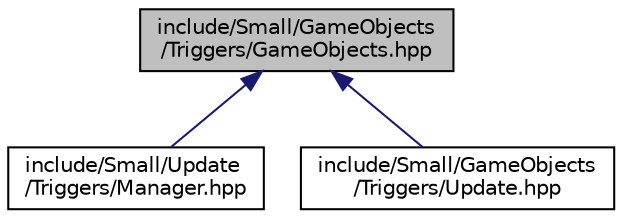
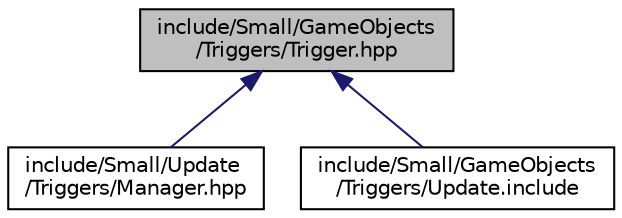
(297, 40) -> (297, 40)
(458, 178) -> (458, 178)
